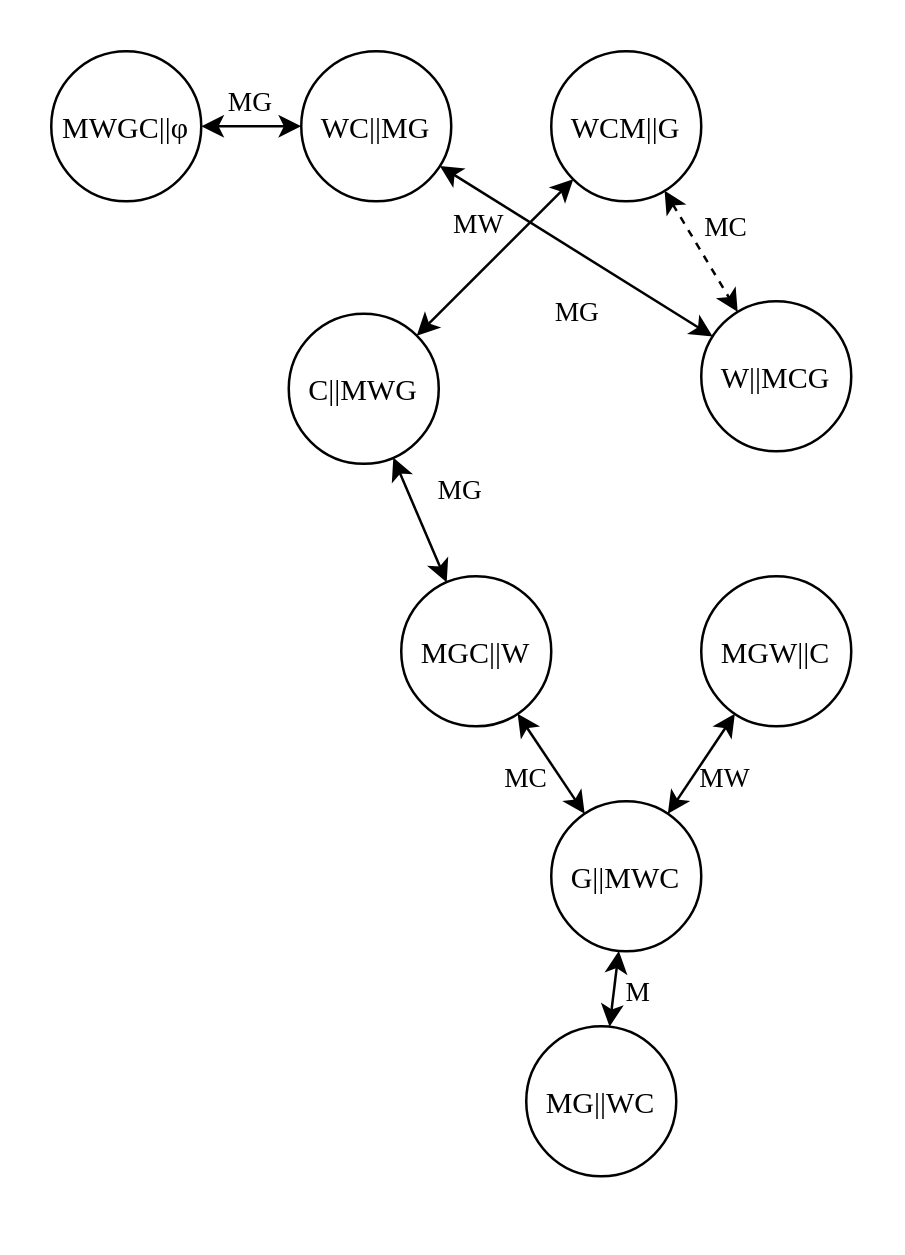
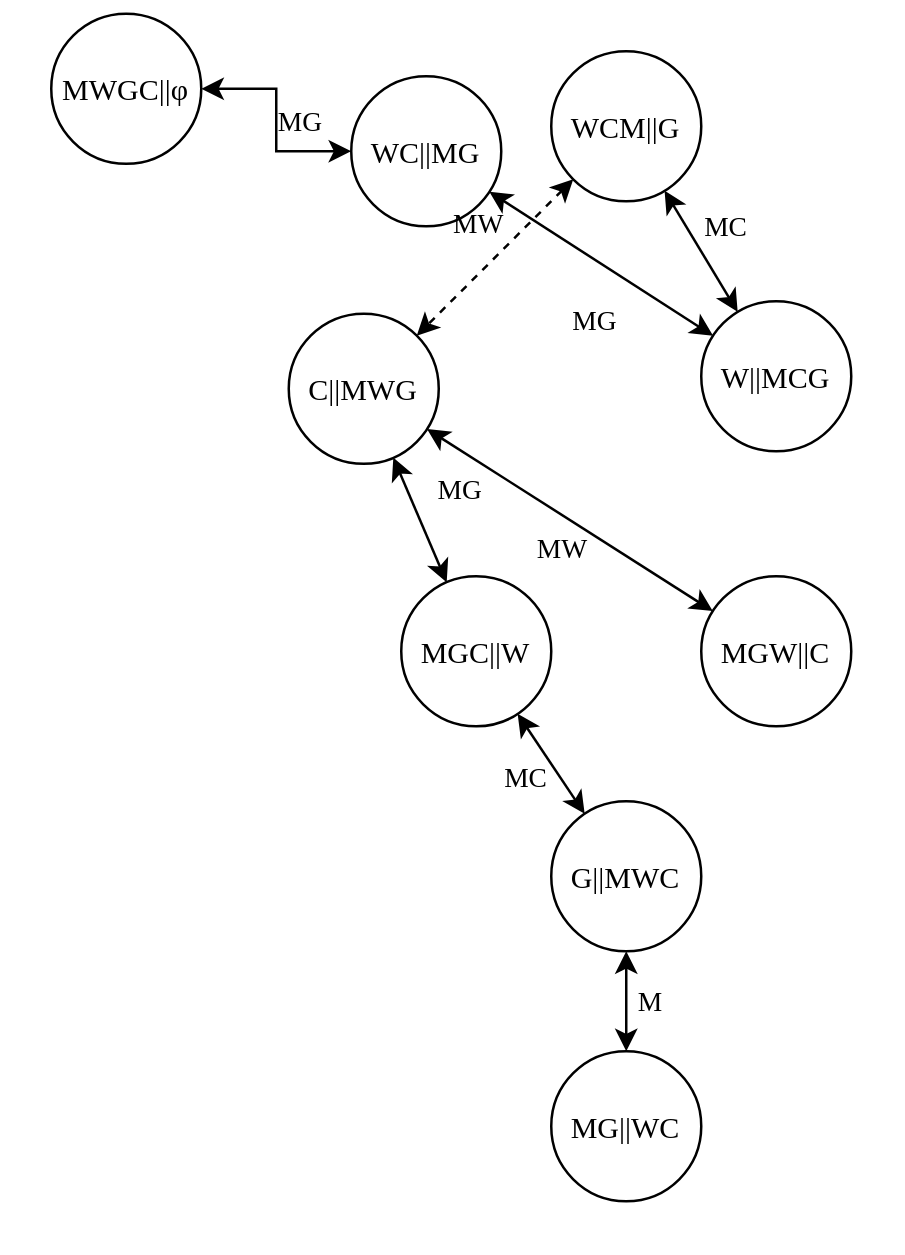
(126, 126) -> (126, 89)
(376, 126) -> (426, 151)
(701, 252) -> (701, 252)
(480, 273) -> (480, 273)
(701, 764) -> (570, 520)
(601, 1101) -> (626, 1126)
